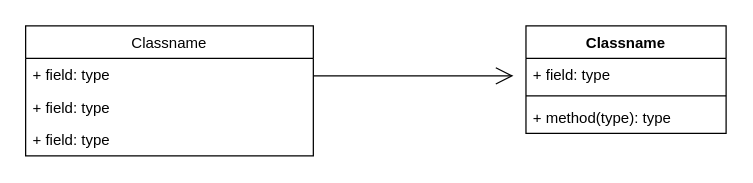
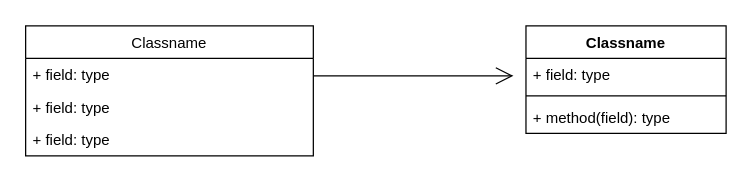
(611, 118) -> (611, 118)
